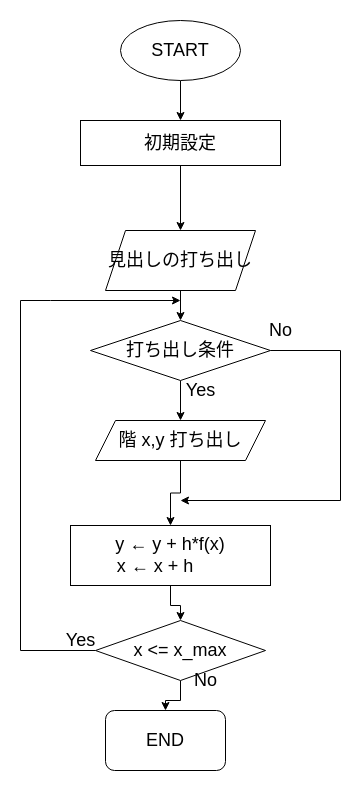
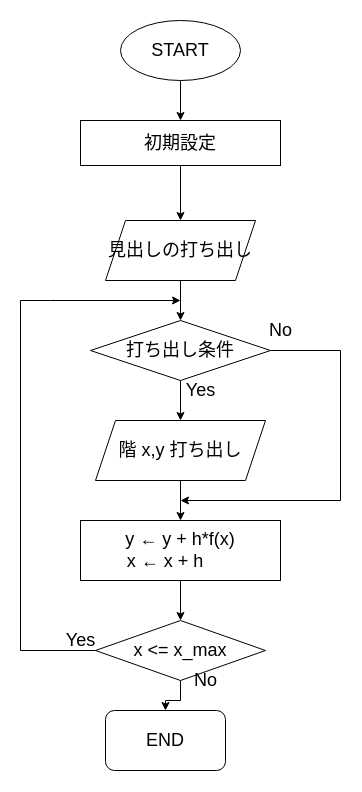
(181, 261) -> (181, 251)
(181, 441) -> (181, 451)
(171, 556) -> (181, 551)
